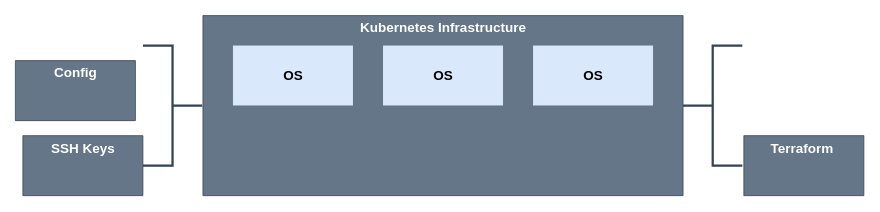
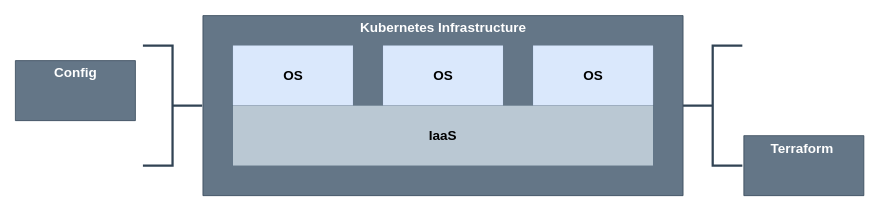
none -> (443, 135)
(83, 165) -> none
